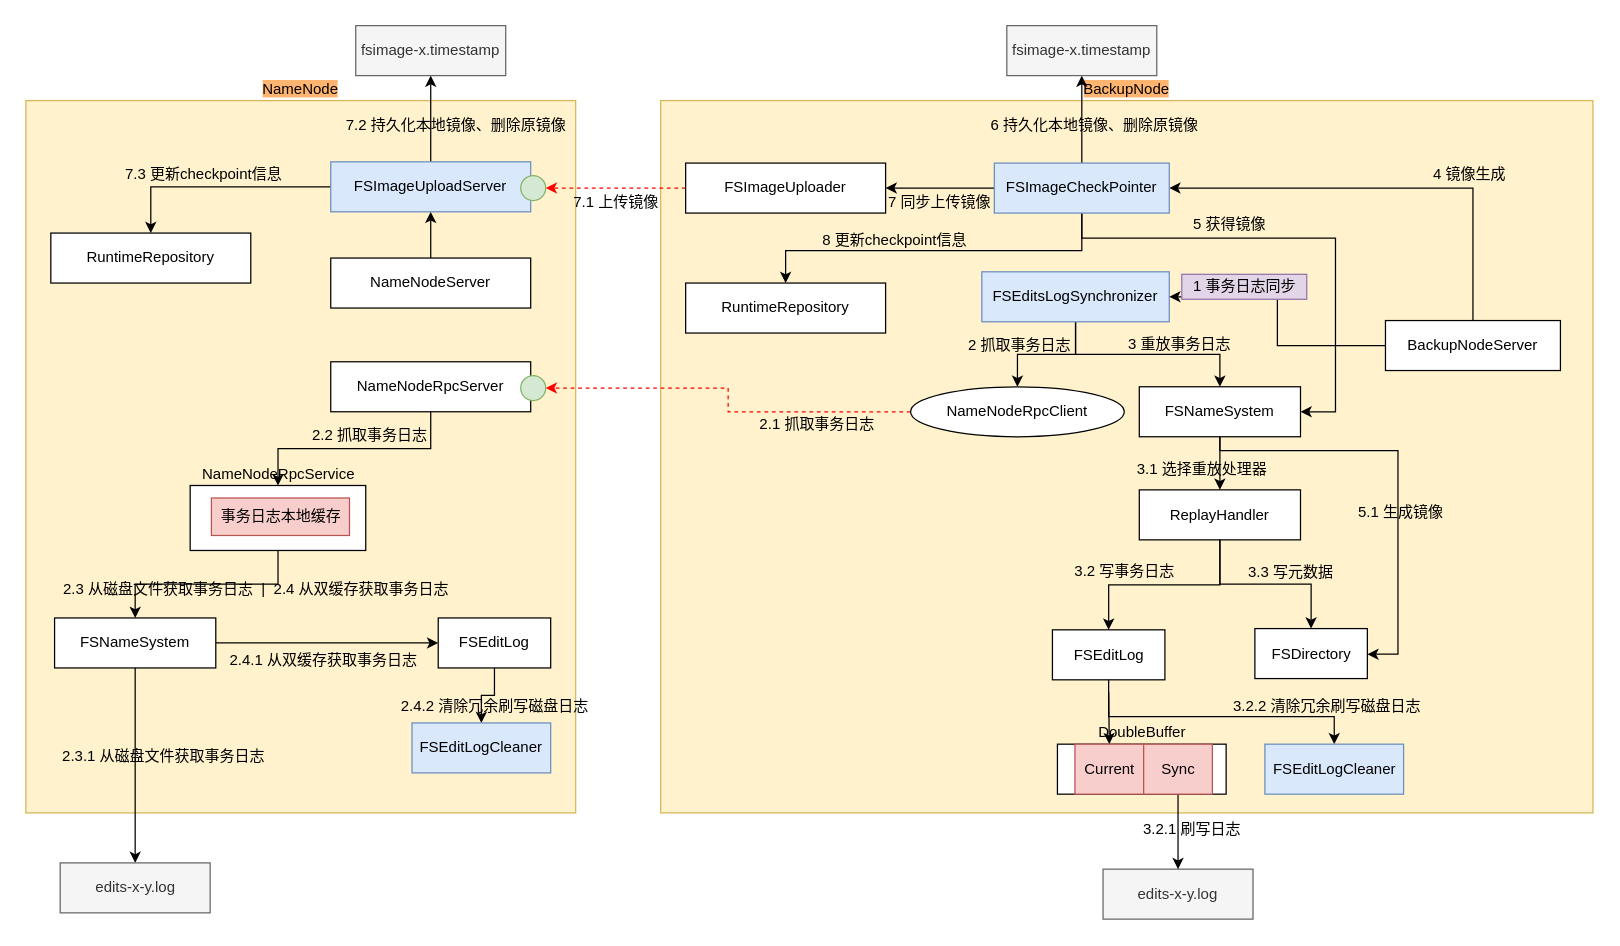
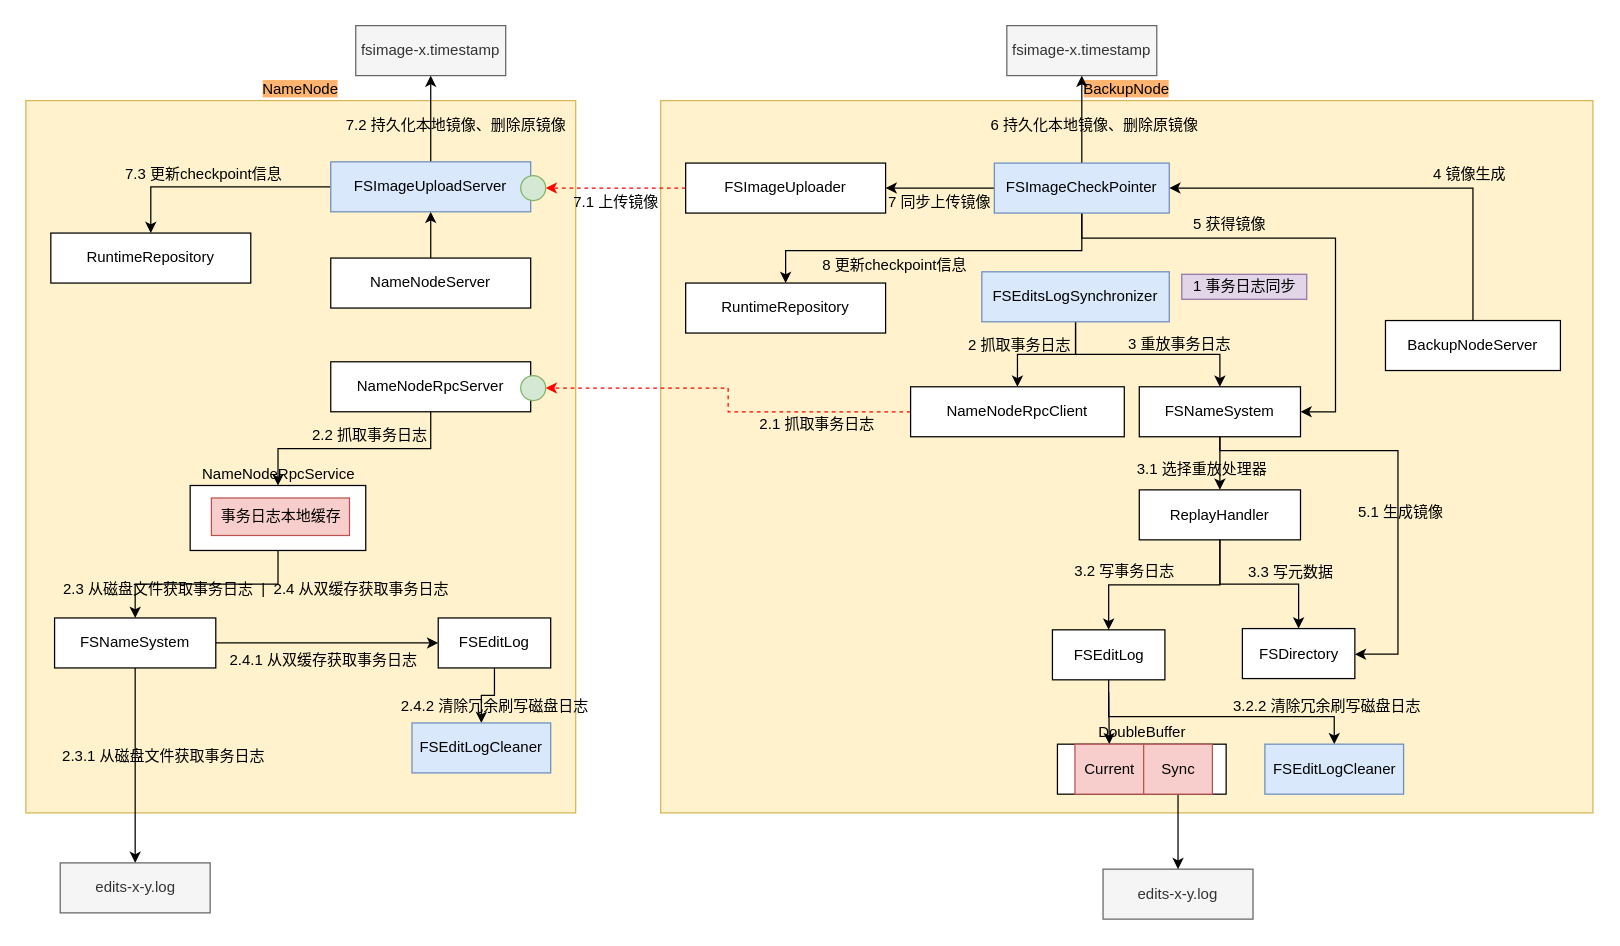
(894, 241) -> (894, 266)
(1309, 346) -> none
(1018, 412) -> (1018, 412)
(1311, 654) -> (1299, 654)
(1191, 829) -> none
